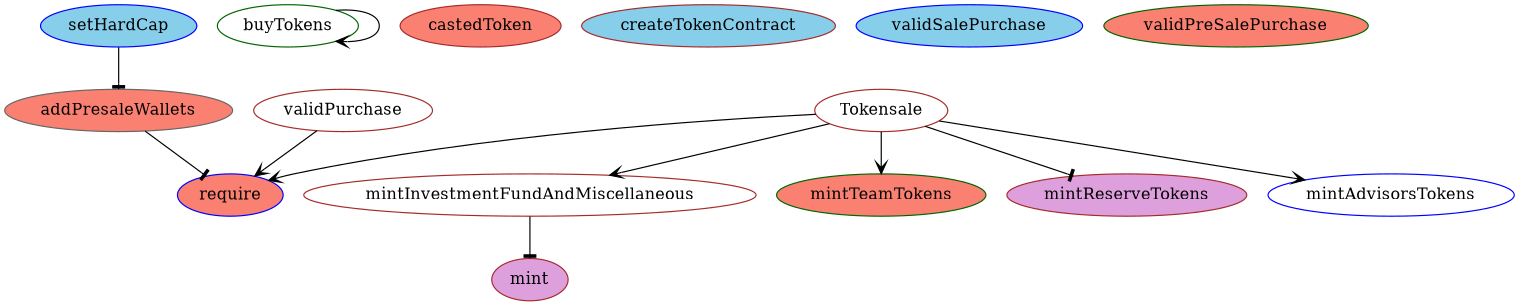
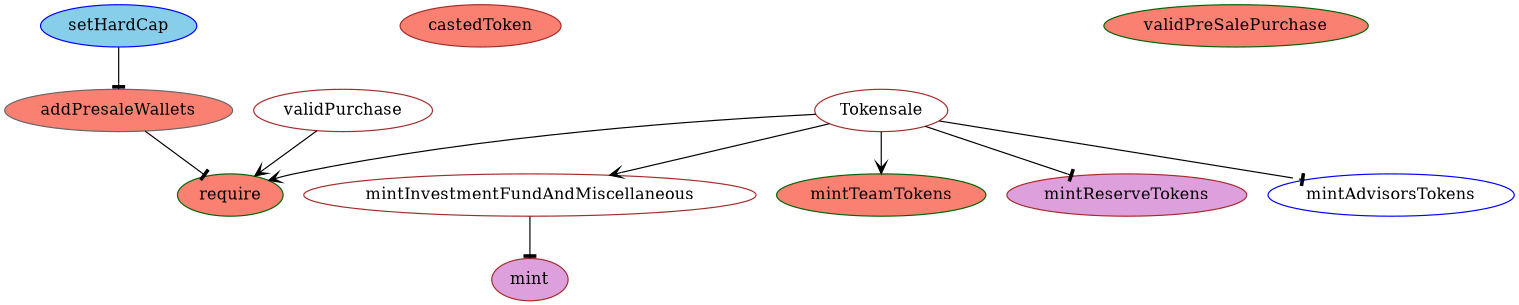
(288, 26) -> none
(709, 26) -> none
(969, 26) -> none
(1116, 150) -> (1116, 150)
(230, 195) -> (230, 195)
